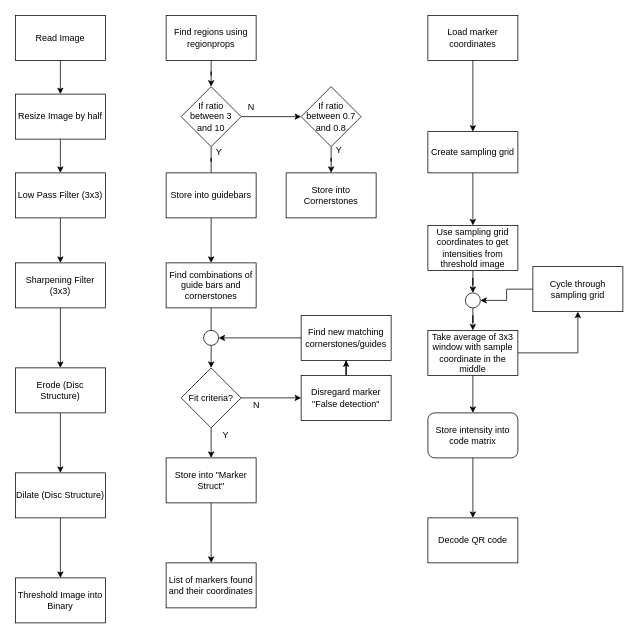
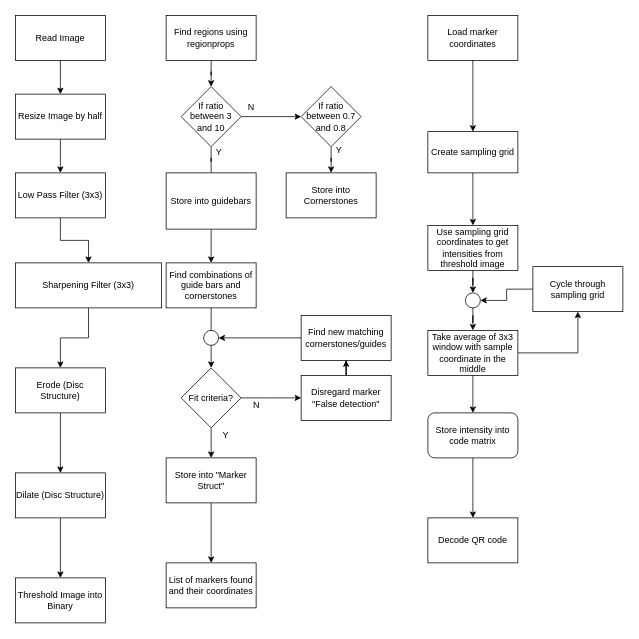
(211, 195) -> (211, 201)
(60, 285) -> (89, 285)
